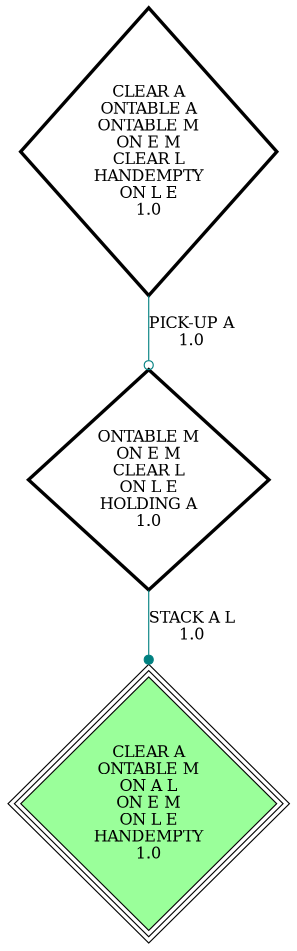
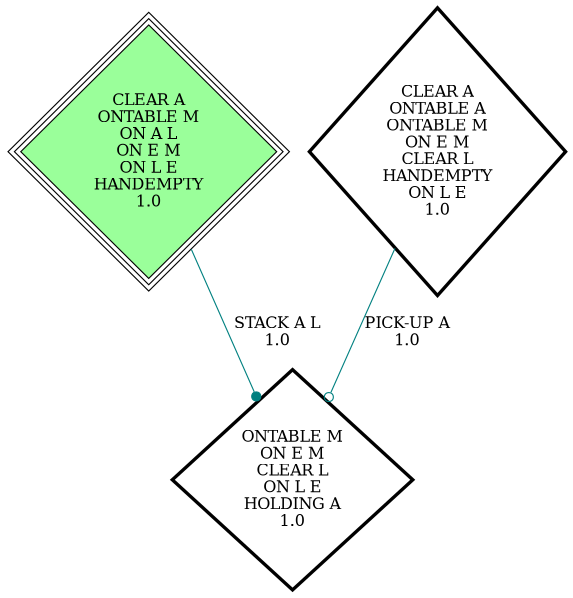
(149, 623) -> (223, 321)
